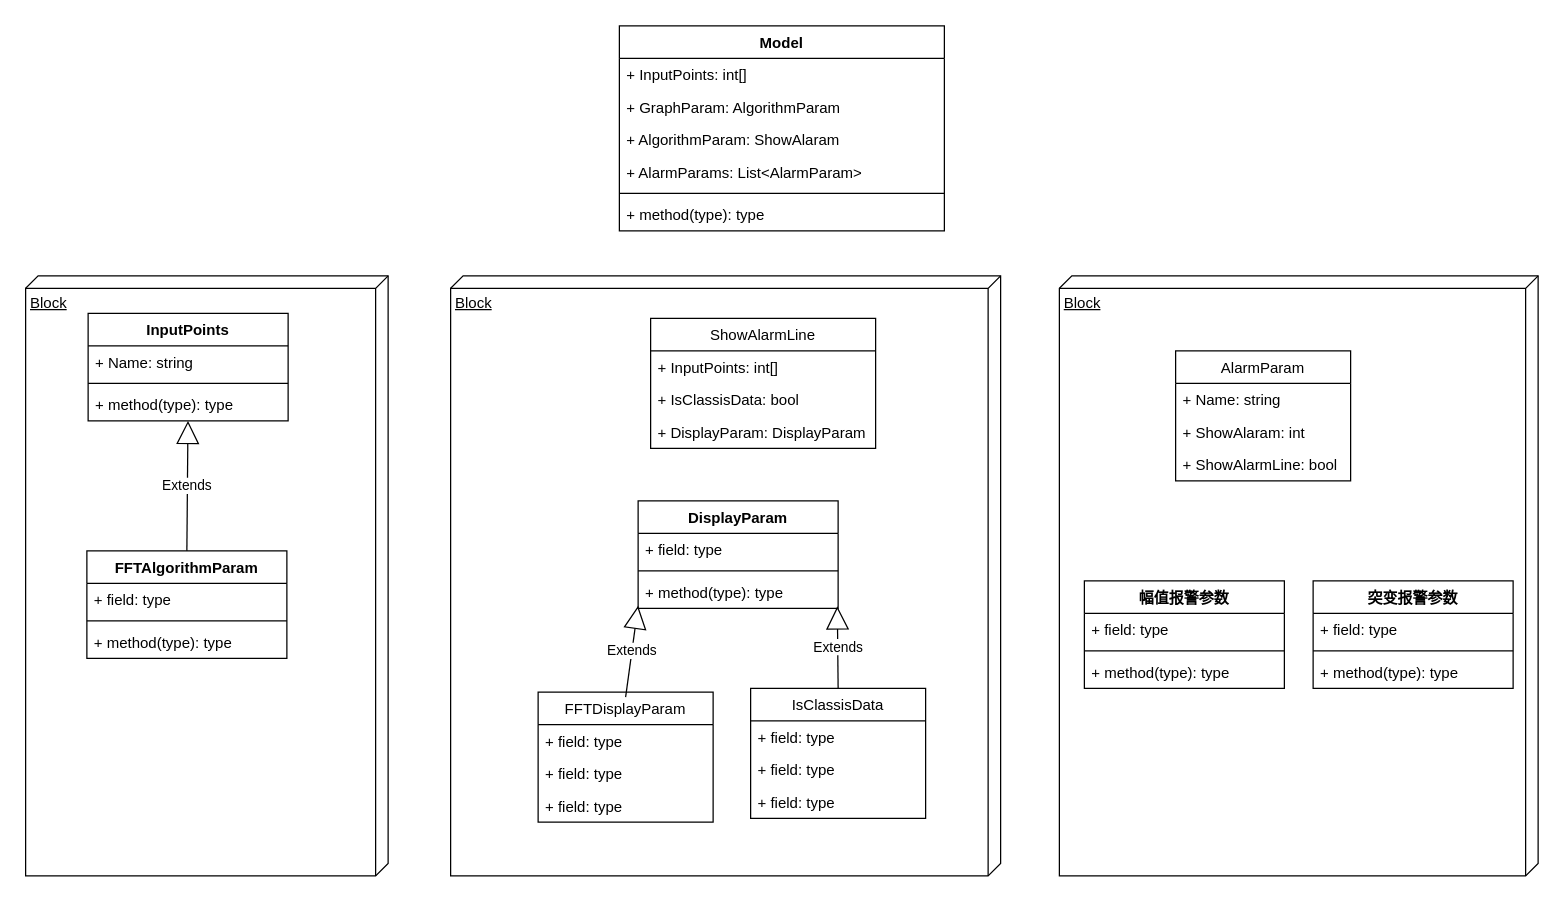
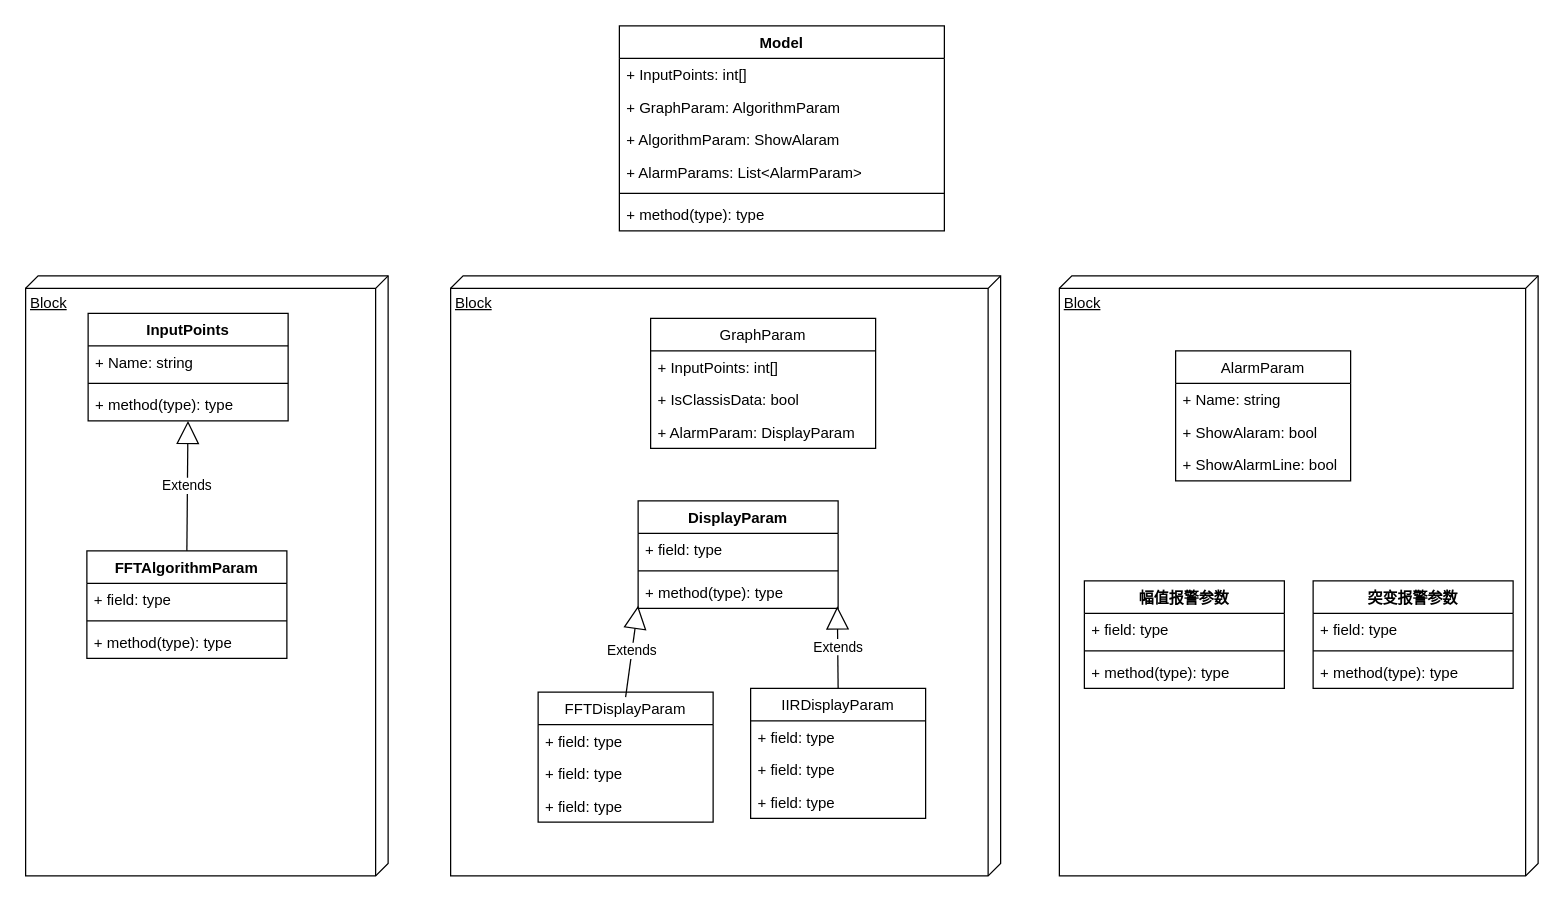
(763, 335) -> (763, 335)
(761, 433) -> (755, 433)
(1244, 433) -> (1248, 433)
(838, 705) -> (838, 705)
